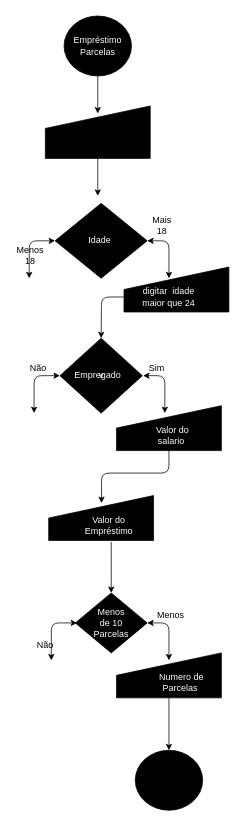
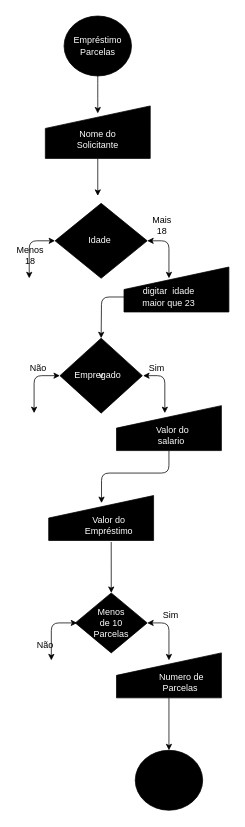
none -> (98, 139)
(169, 297) -> (169, 297)
(171, 615) -> (171, 615)
